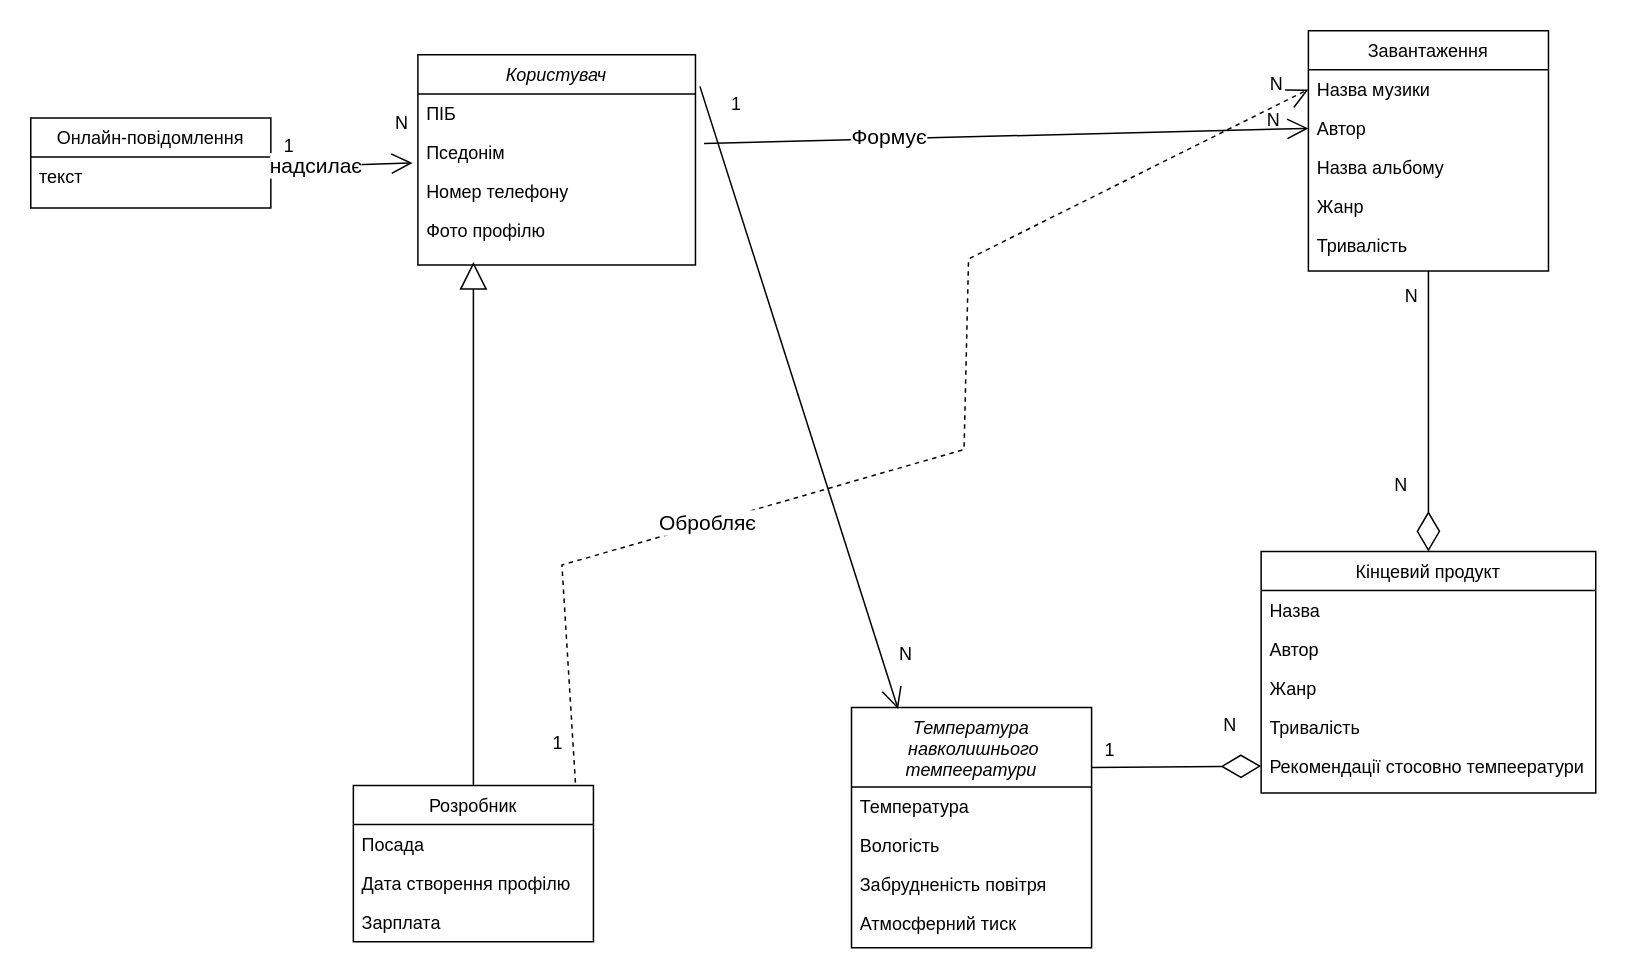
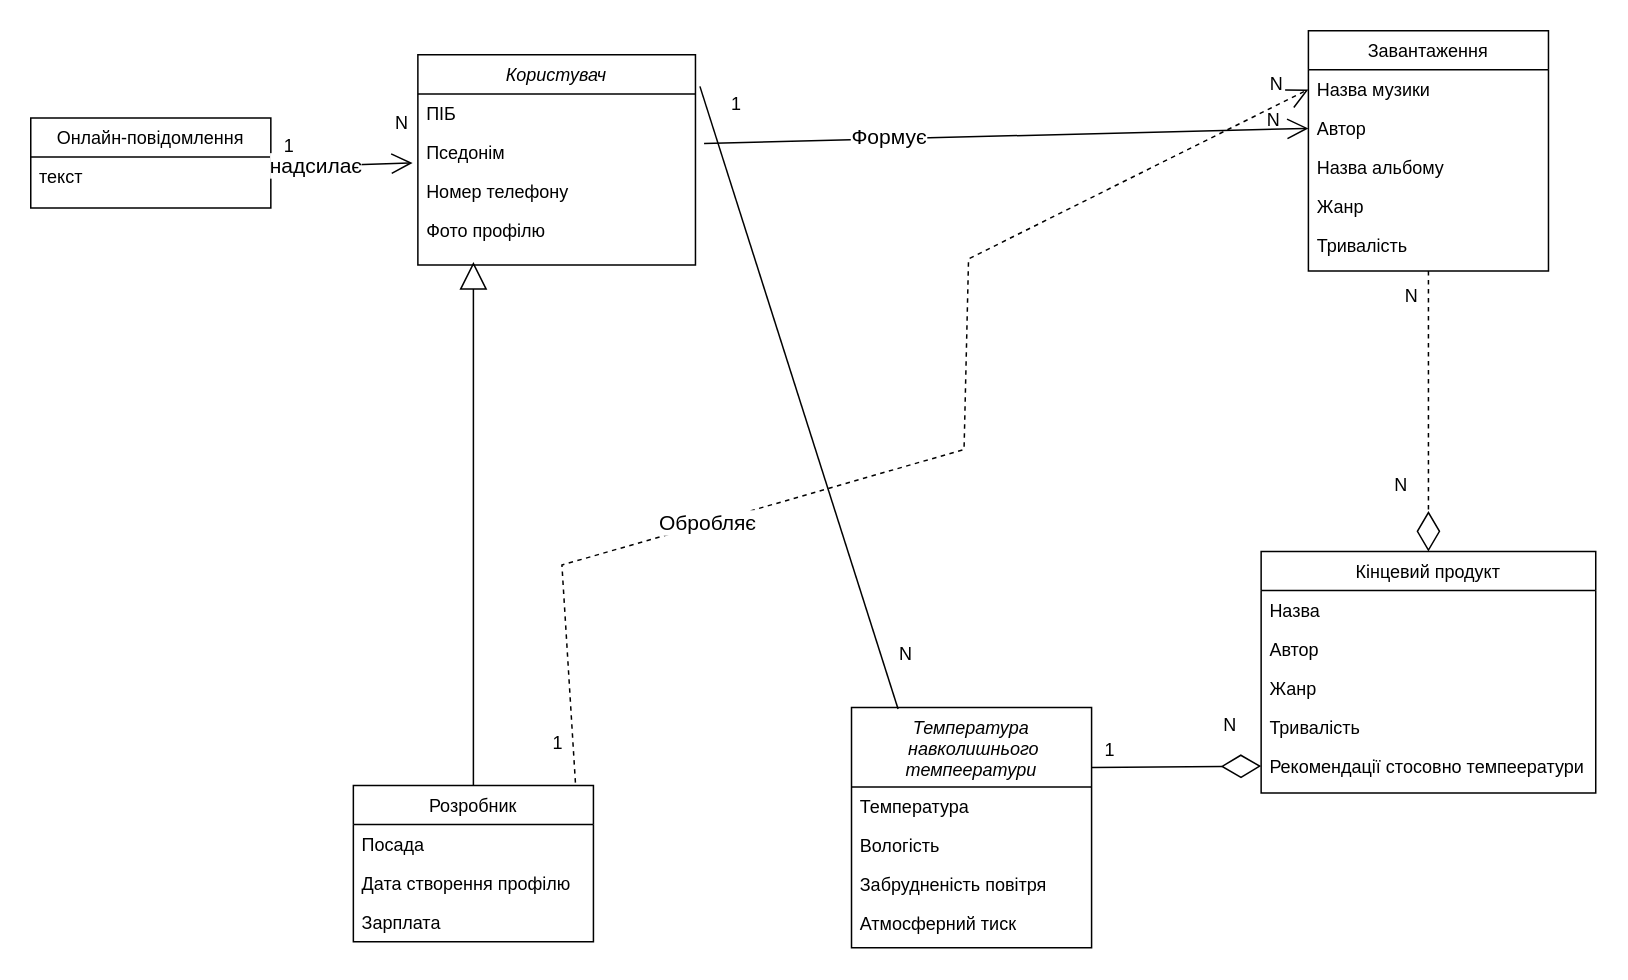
(1428, 393) -> (1428, 393)
(896, 703) -> (896, 703)
